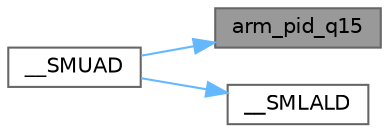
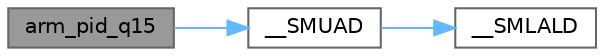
(168, 51) -> (201, 28)
